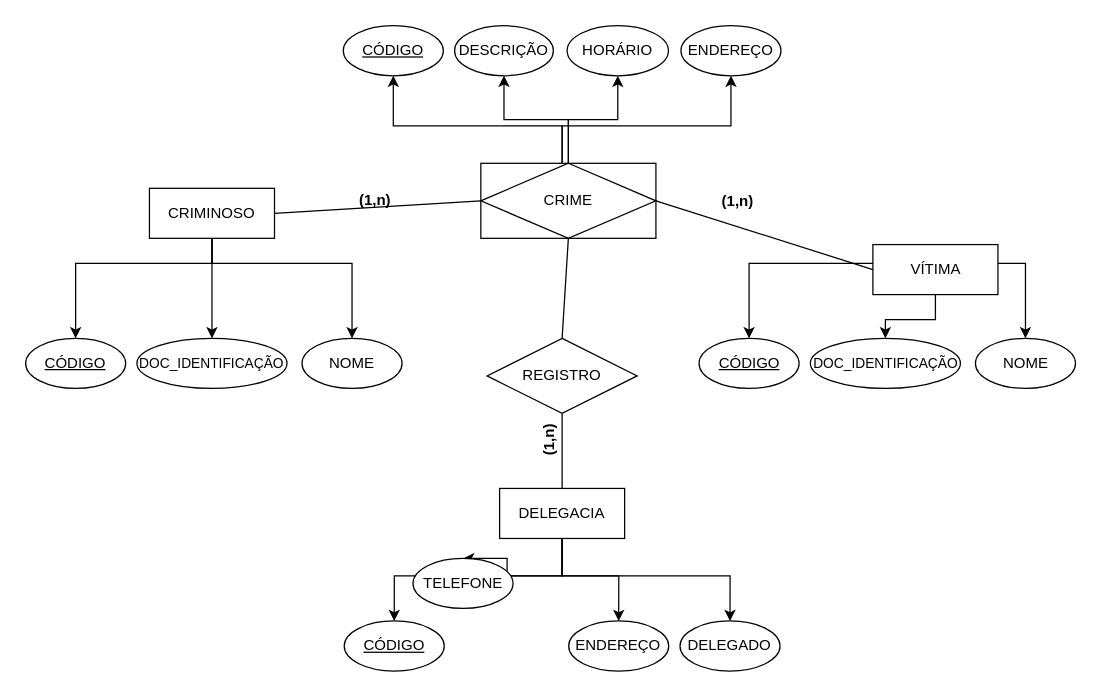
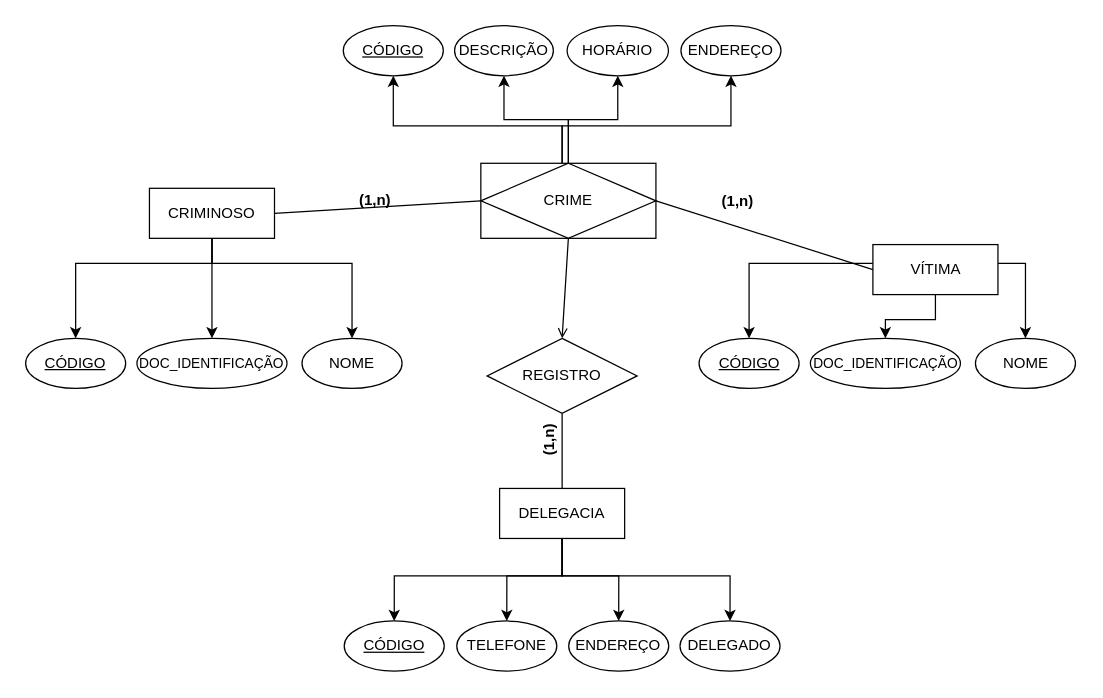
(562, 333) -> (562, 332)
(463, 583) -> (507, 646)
